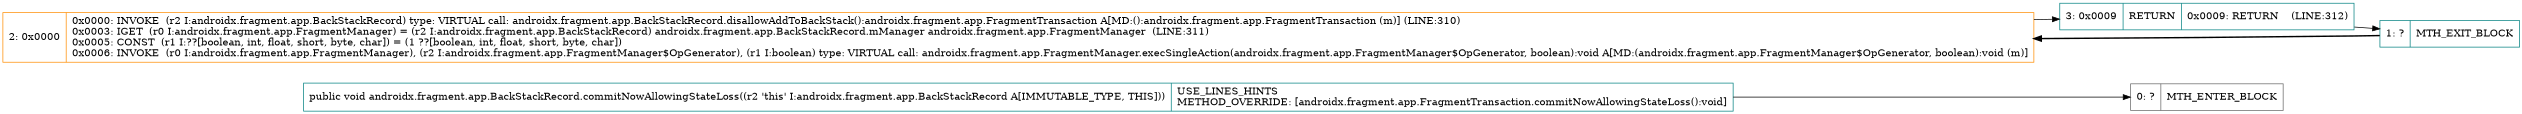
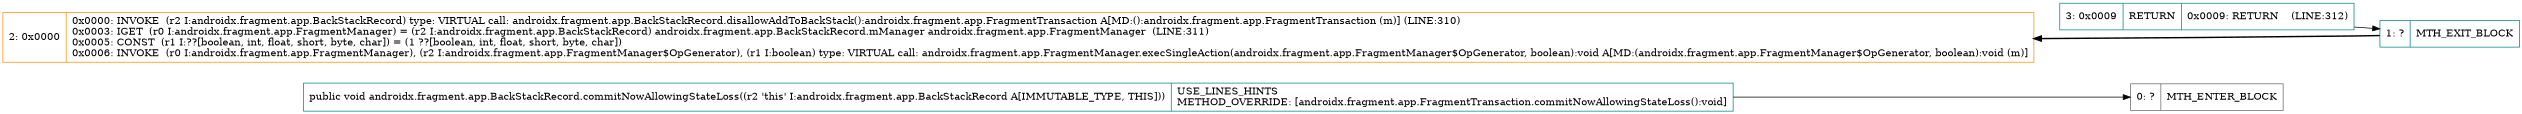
(2043, 19) -> none
